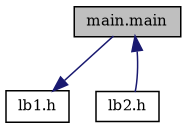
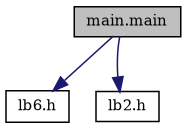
(137, 72) -> (118, 57)
(38, 106) -> (38, 106)
